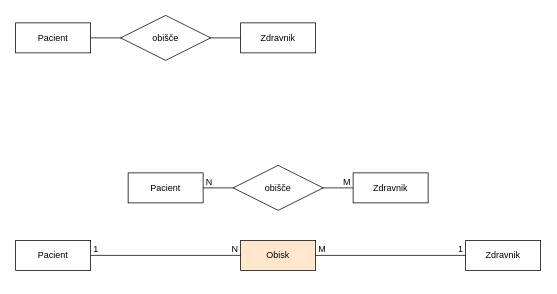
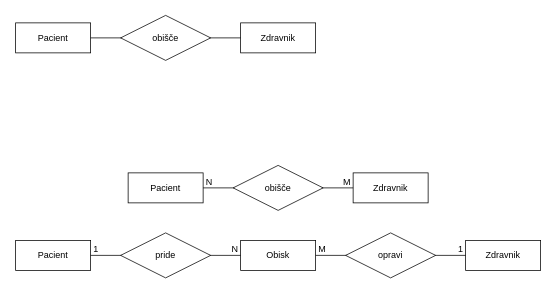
none -> (165, 255)
(278, 255) -> (278, 255)
none -> (390, 255)
